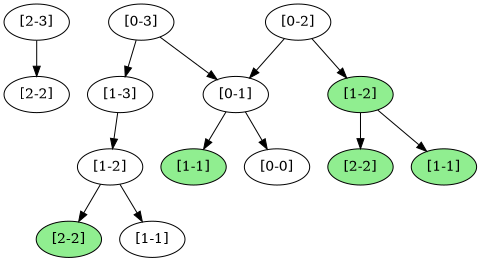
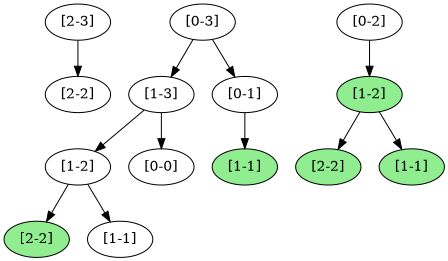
(270, 55) -> none
(254, 126) -> (161, 126)
